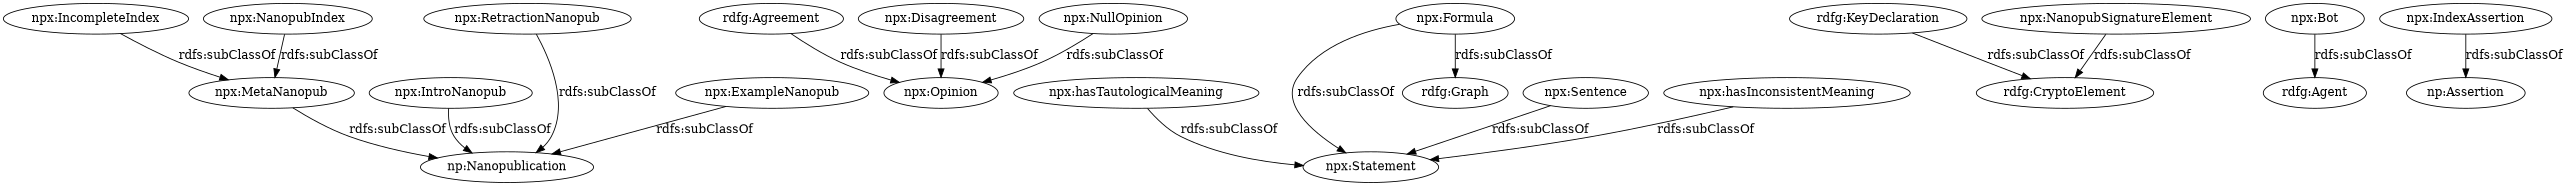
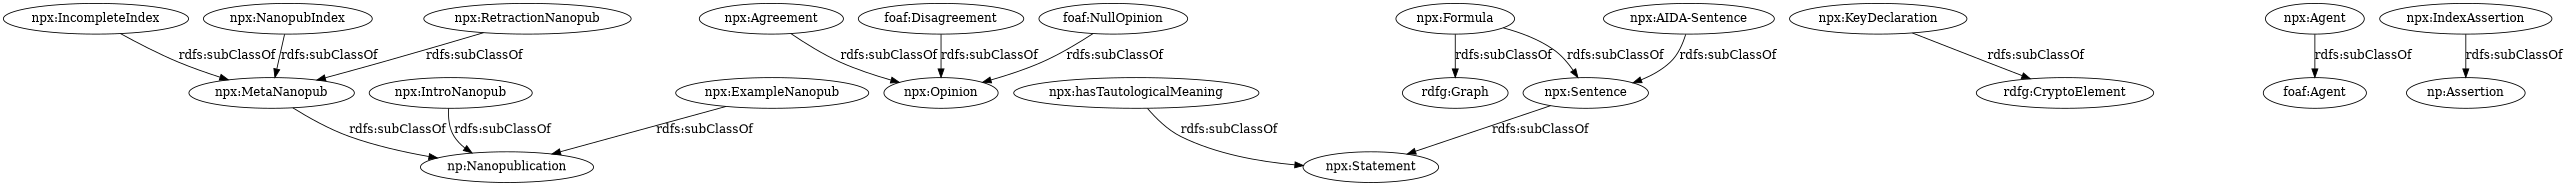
(771, 19) -> (771, 19)
(941, 19) -> (941, 19)
(1113, 19) -> (1113, 19)
none -> (1689, 19)
(1878, 19) -> (1878, 19)
(2116, 19) -> none
(2315, 19) -> (2315, 19)
(1306, 67) -> (1542, 43)
(557, 91) -> (405, 56)
(1787, 93) -> none
(2315, 93) -> (2315, 93)
